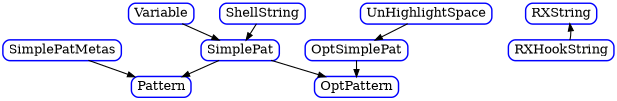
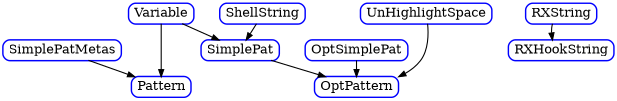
(395, 30) -> (425, 53)
(571, 36) -> (552, 28)
(204, 67) -> (161, 47)
